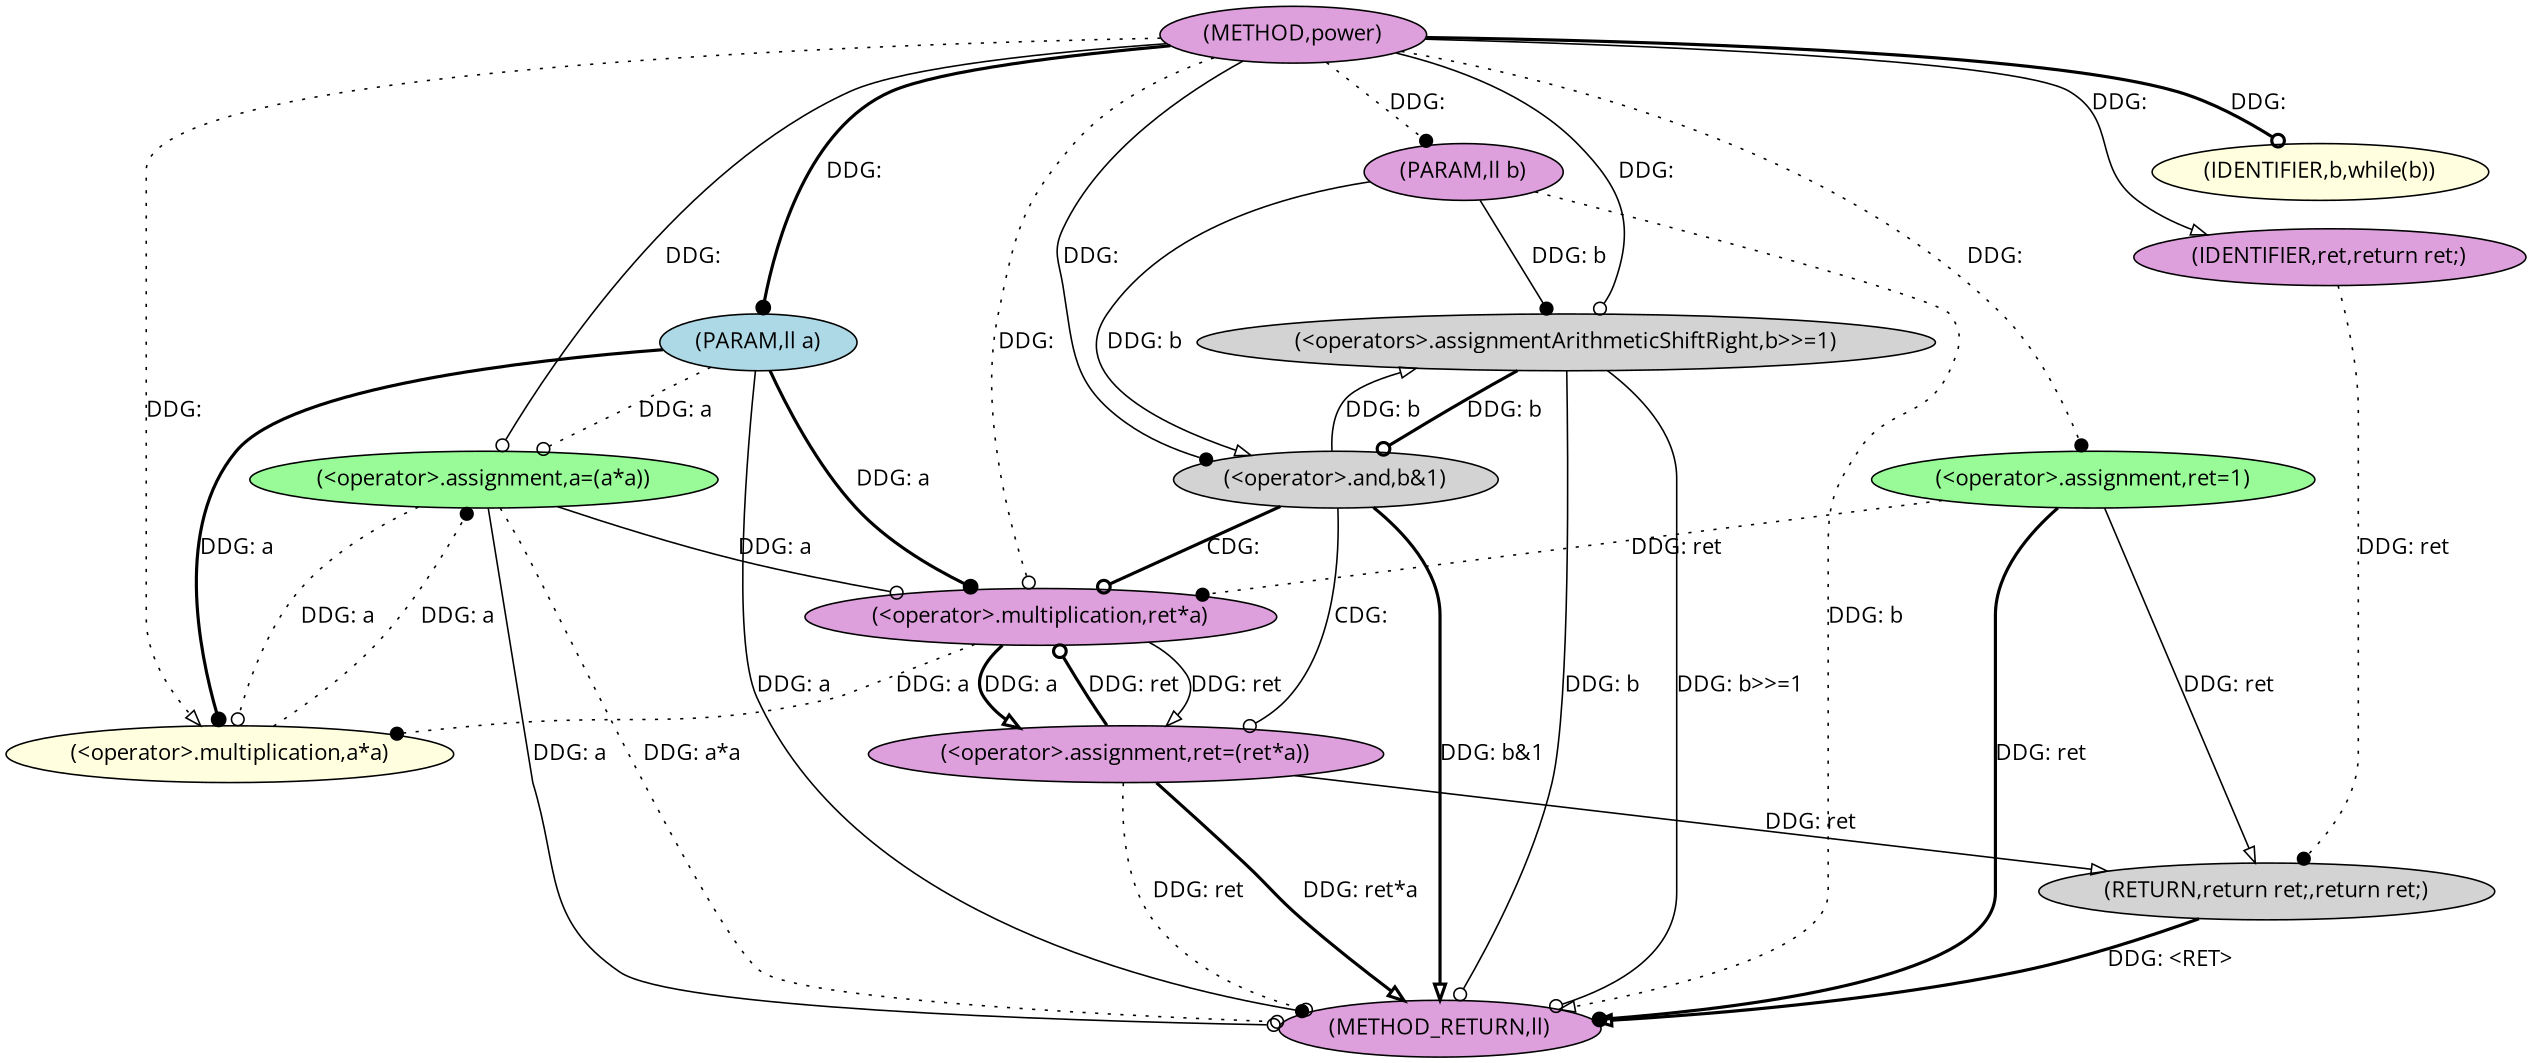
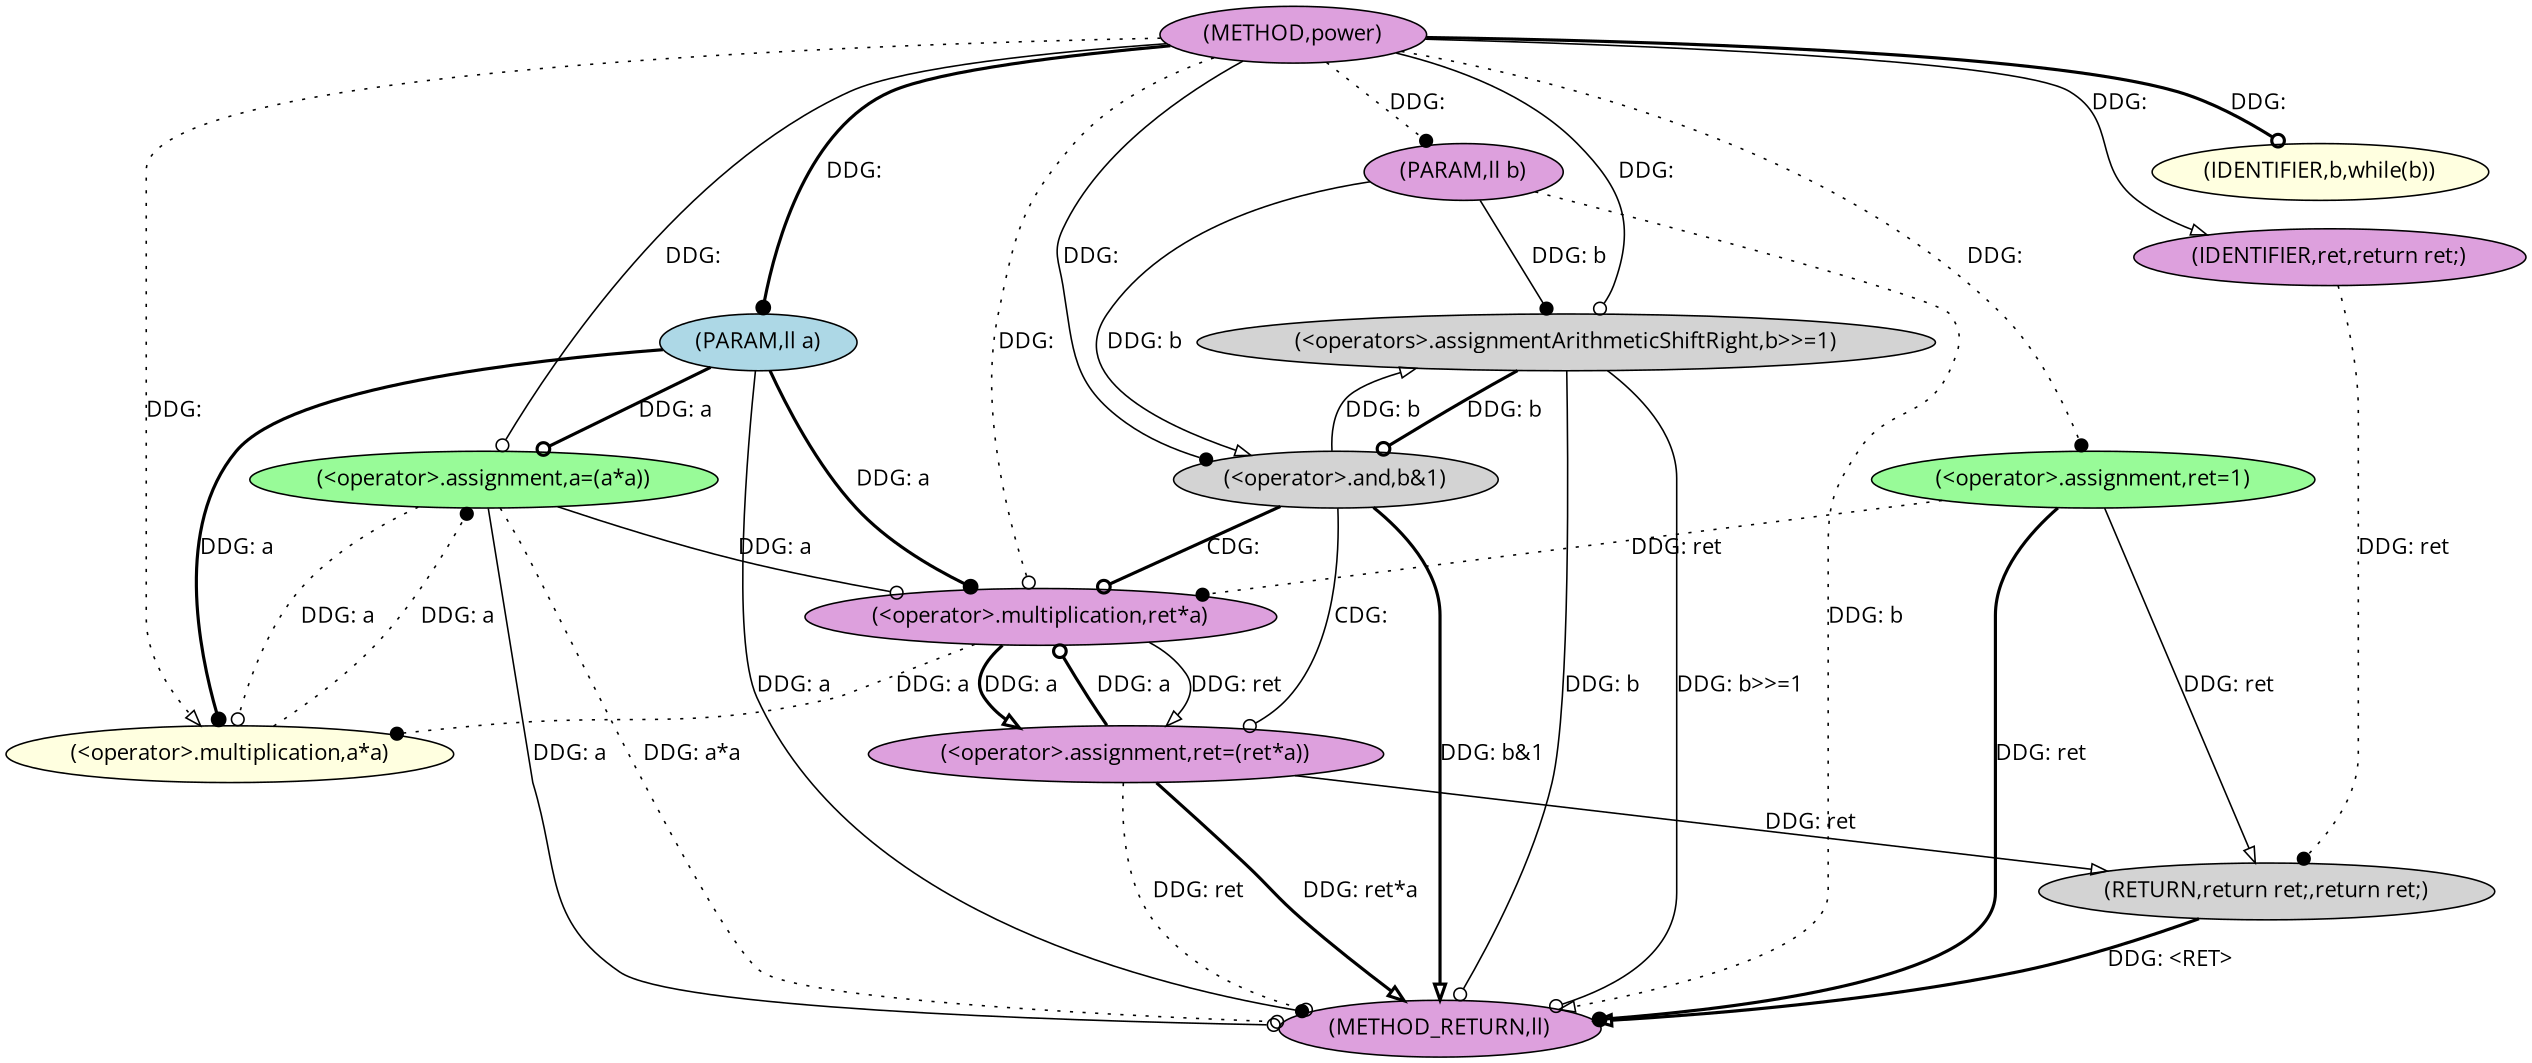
(630, 407) -> (630, 407)
(1134, 686) -> (1134, 686)
